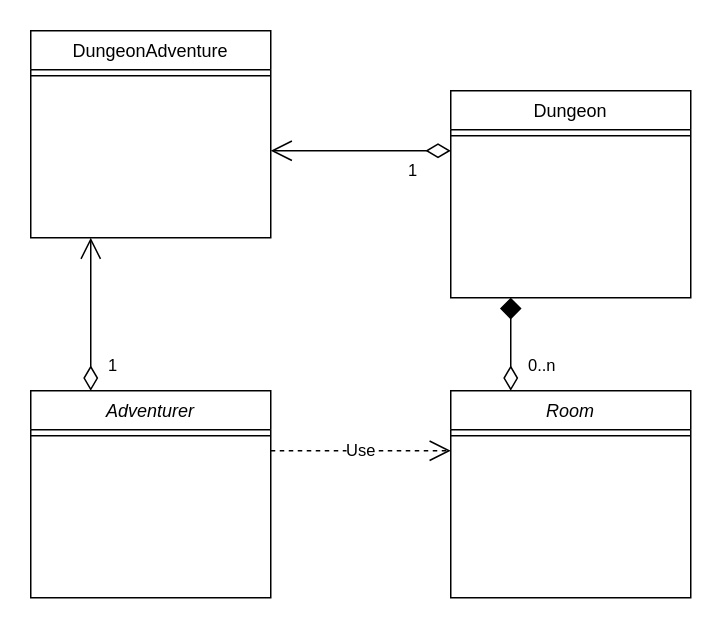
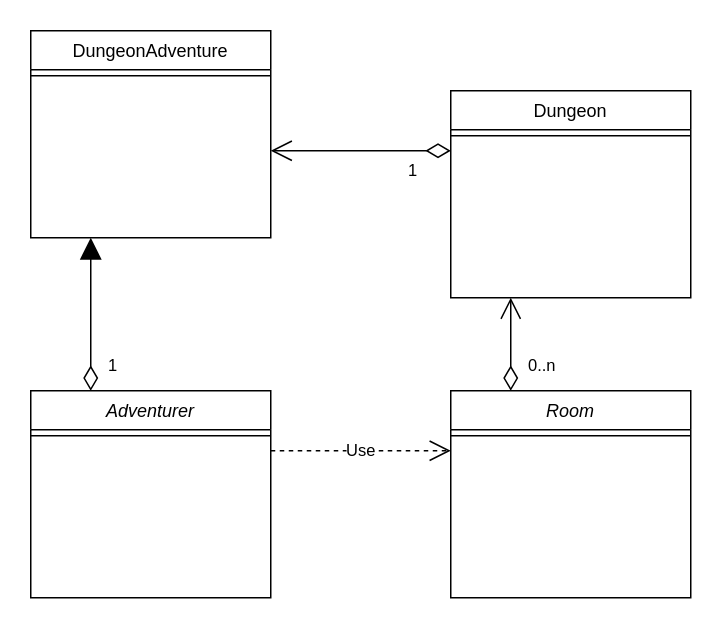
(91, 252) -> (91, 260)
(511, 319) -> (511, 310)
